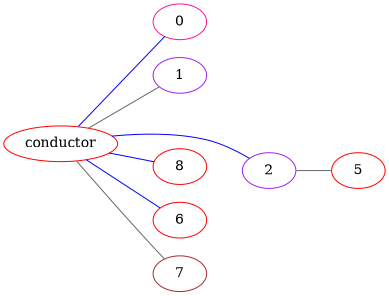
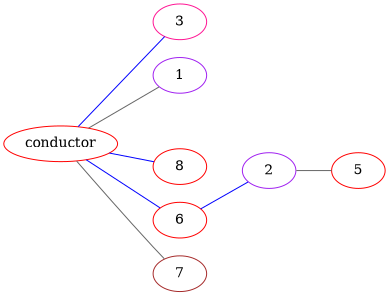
(180, 22) -> (180, 22)
(183, 136) -> (224, 195)
